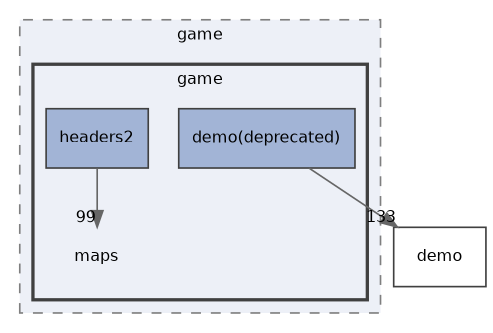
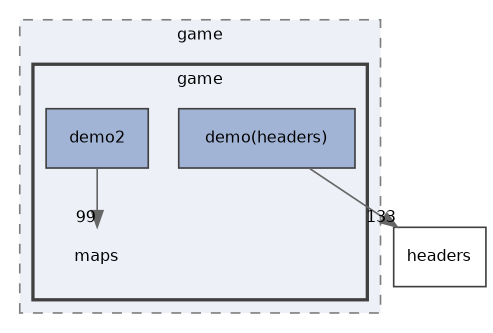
(97, 138) -> (97, 138)
(267, 138) -> (267, 138)
(440, 257) -> (440, 257)
